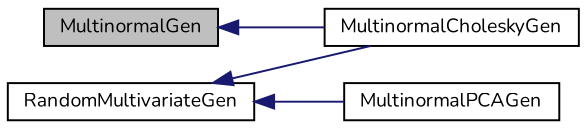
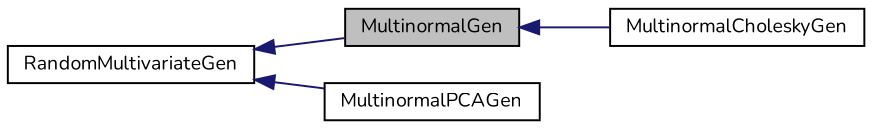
(301, 62) -> (310, 42)
